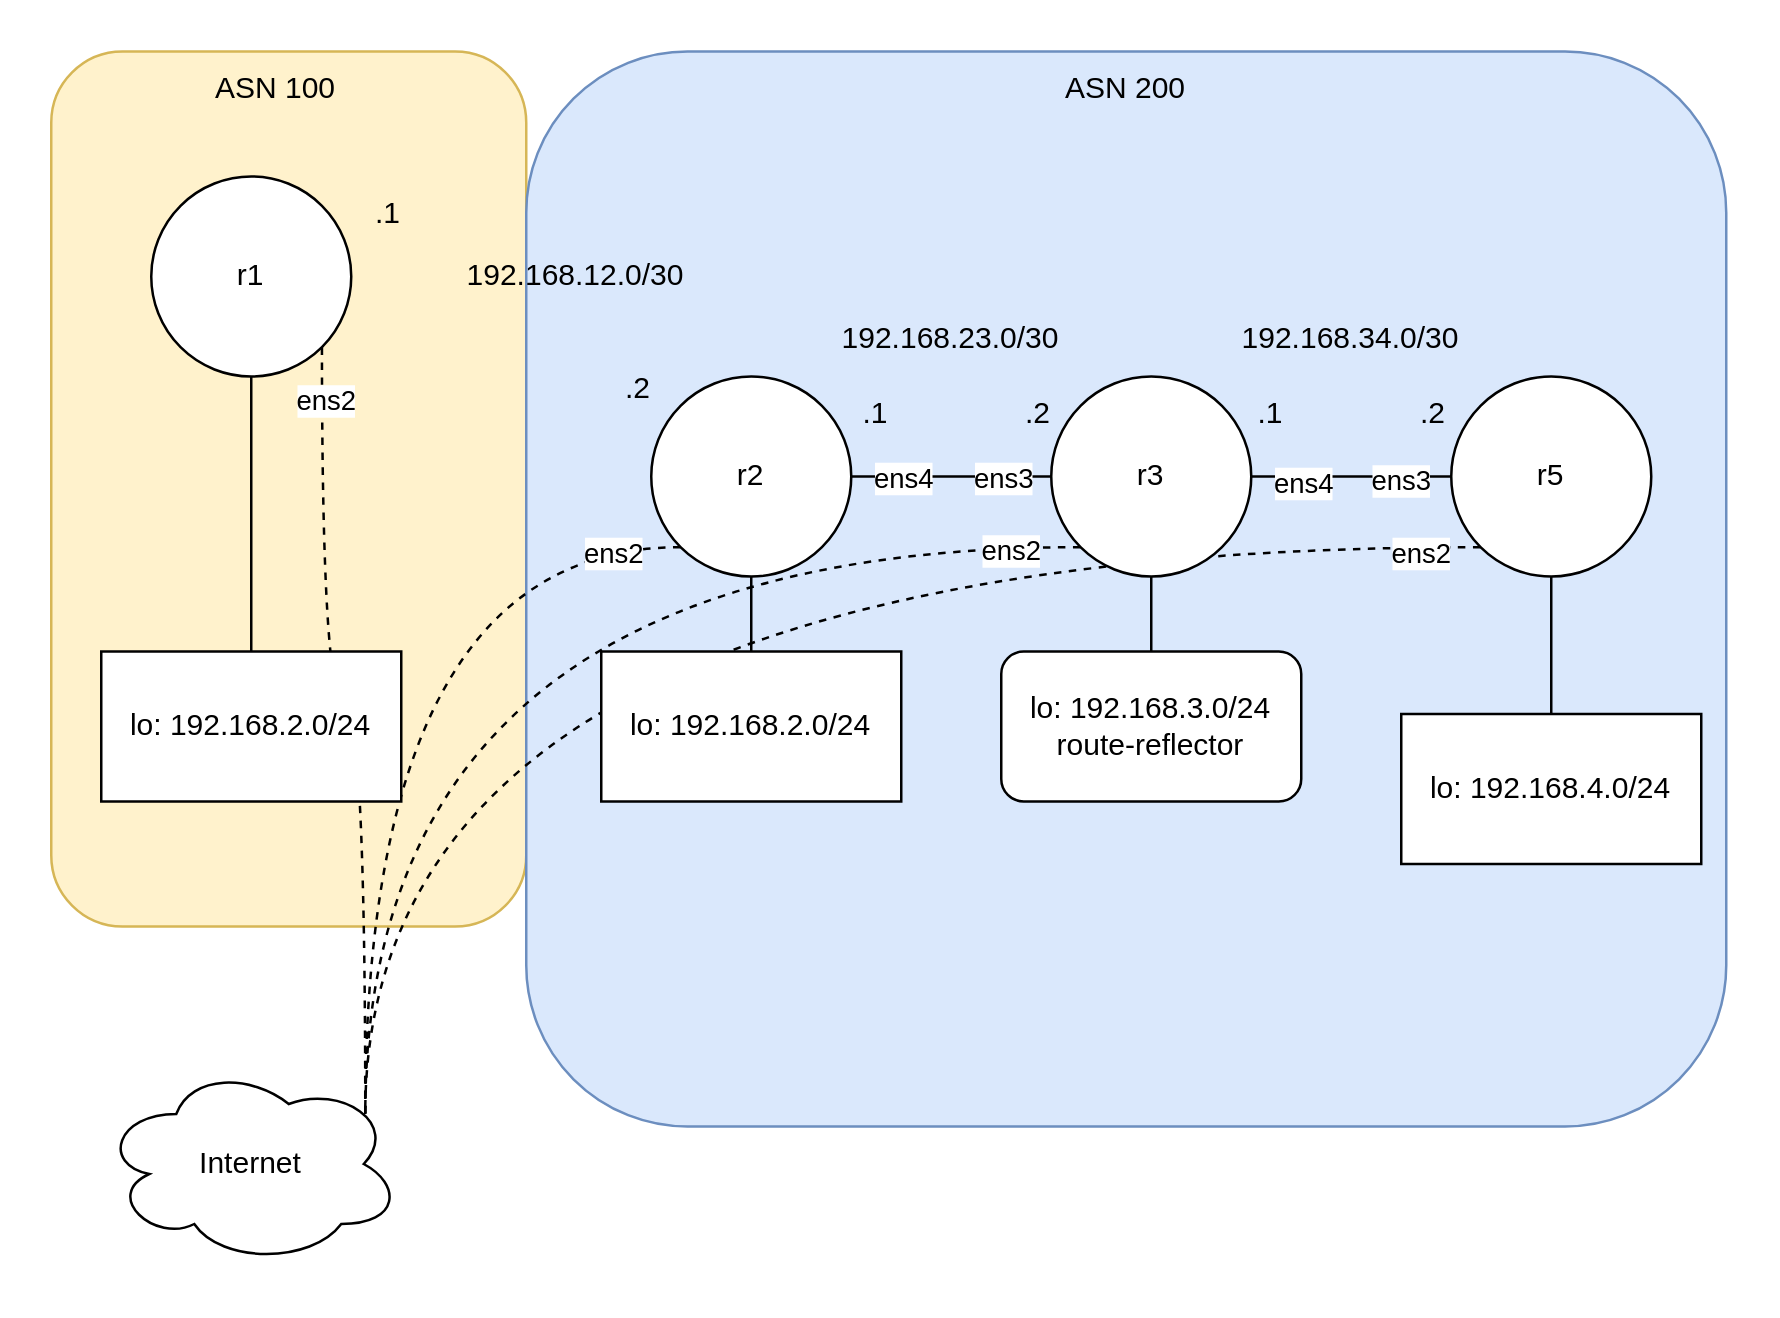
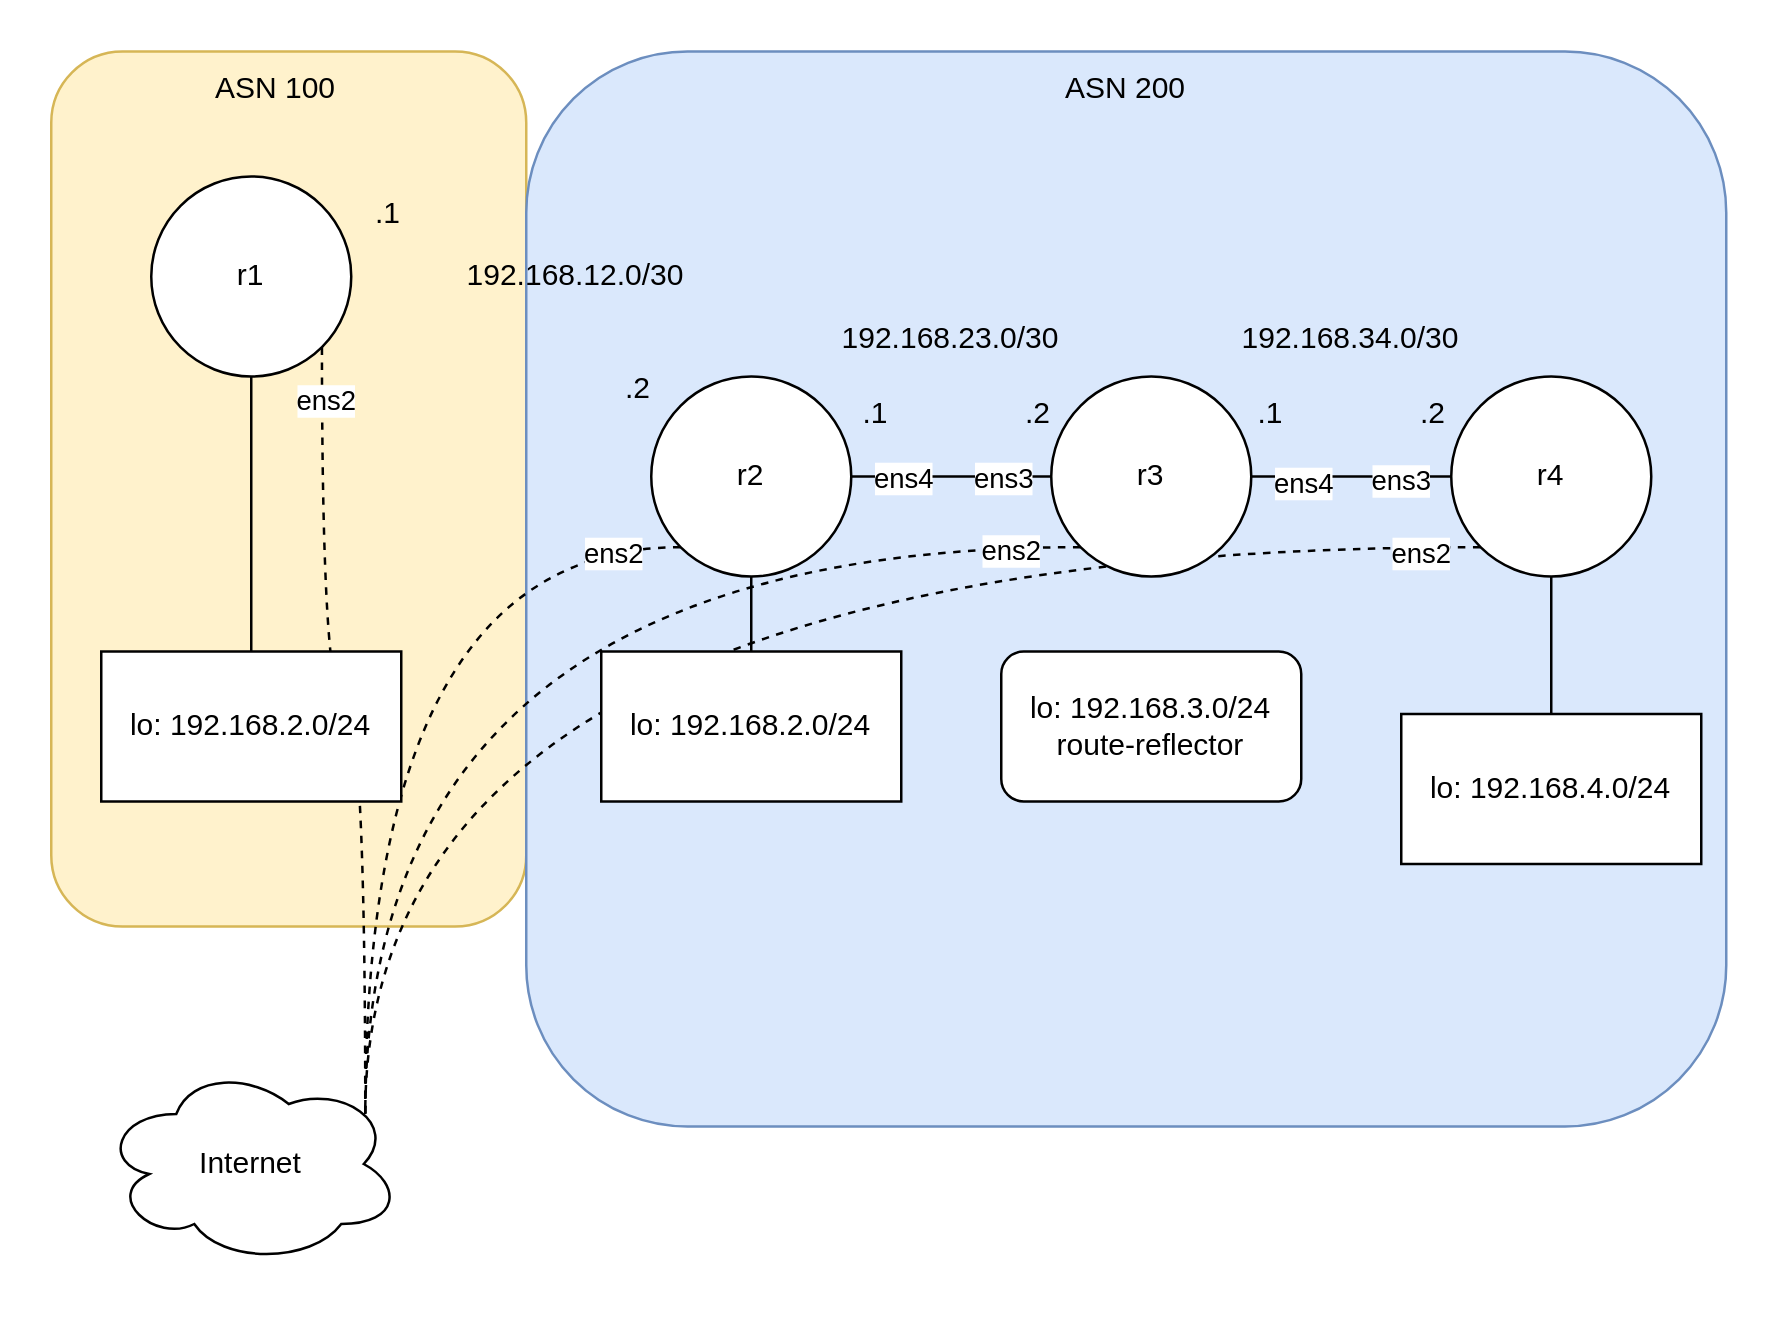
(1551, 476) -> (1551, 476)
(1151, 614) -> none
